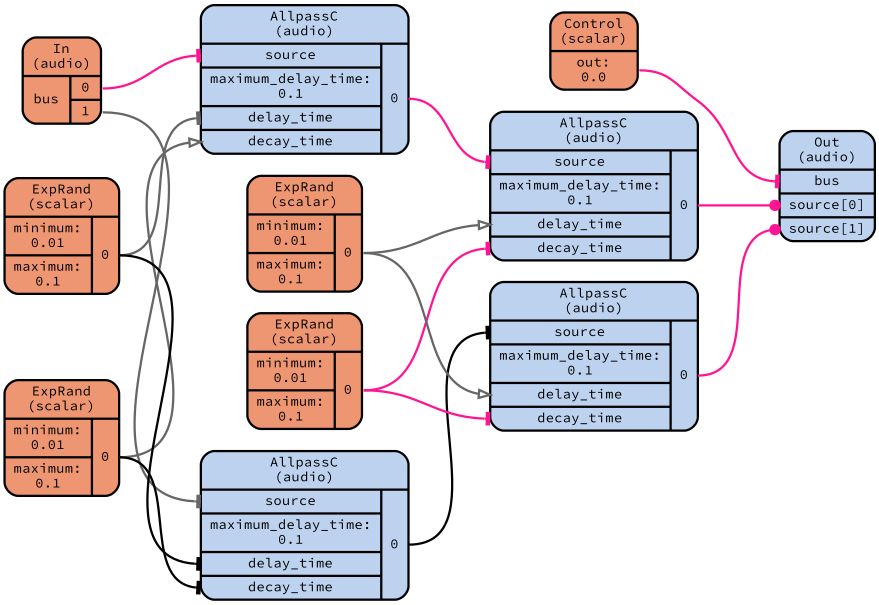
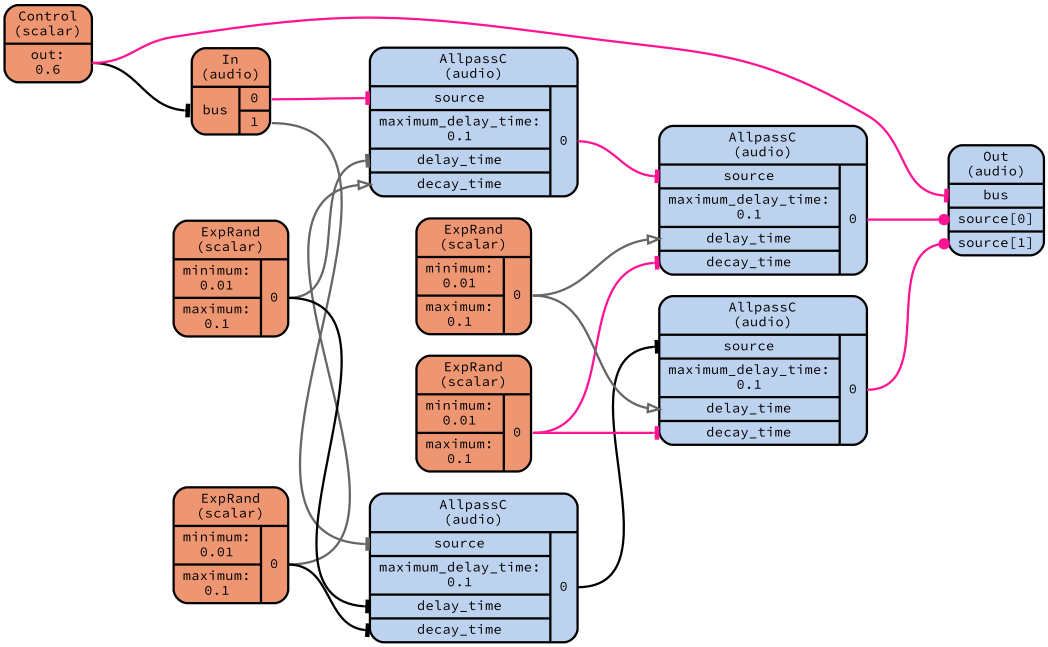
(594, 77) -> (48, 70)
none -> (139, 85)
